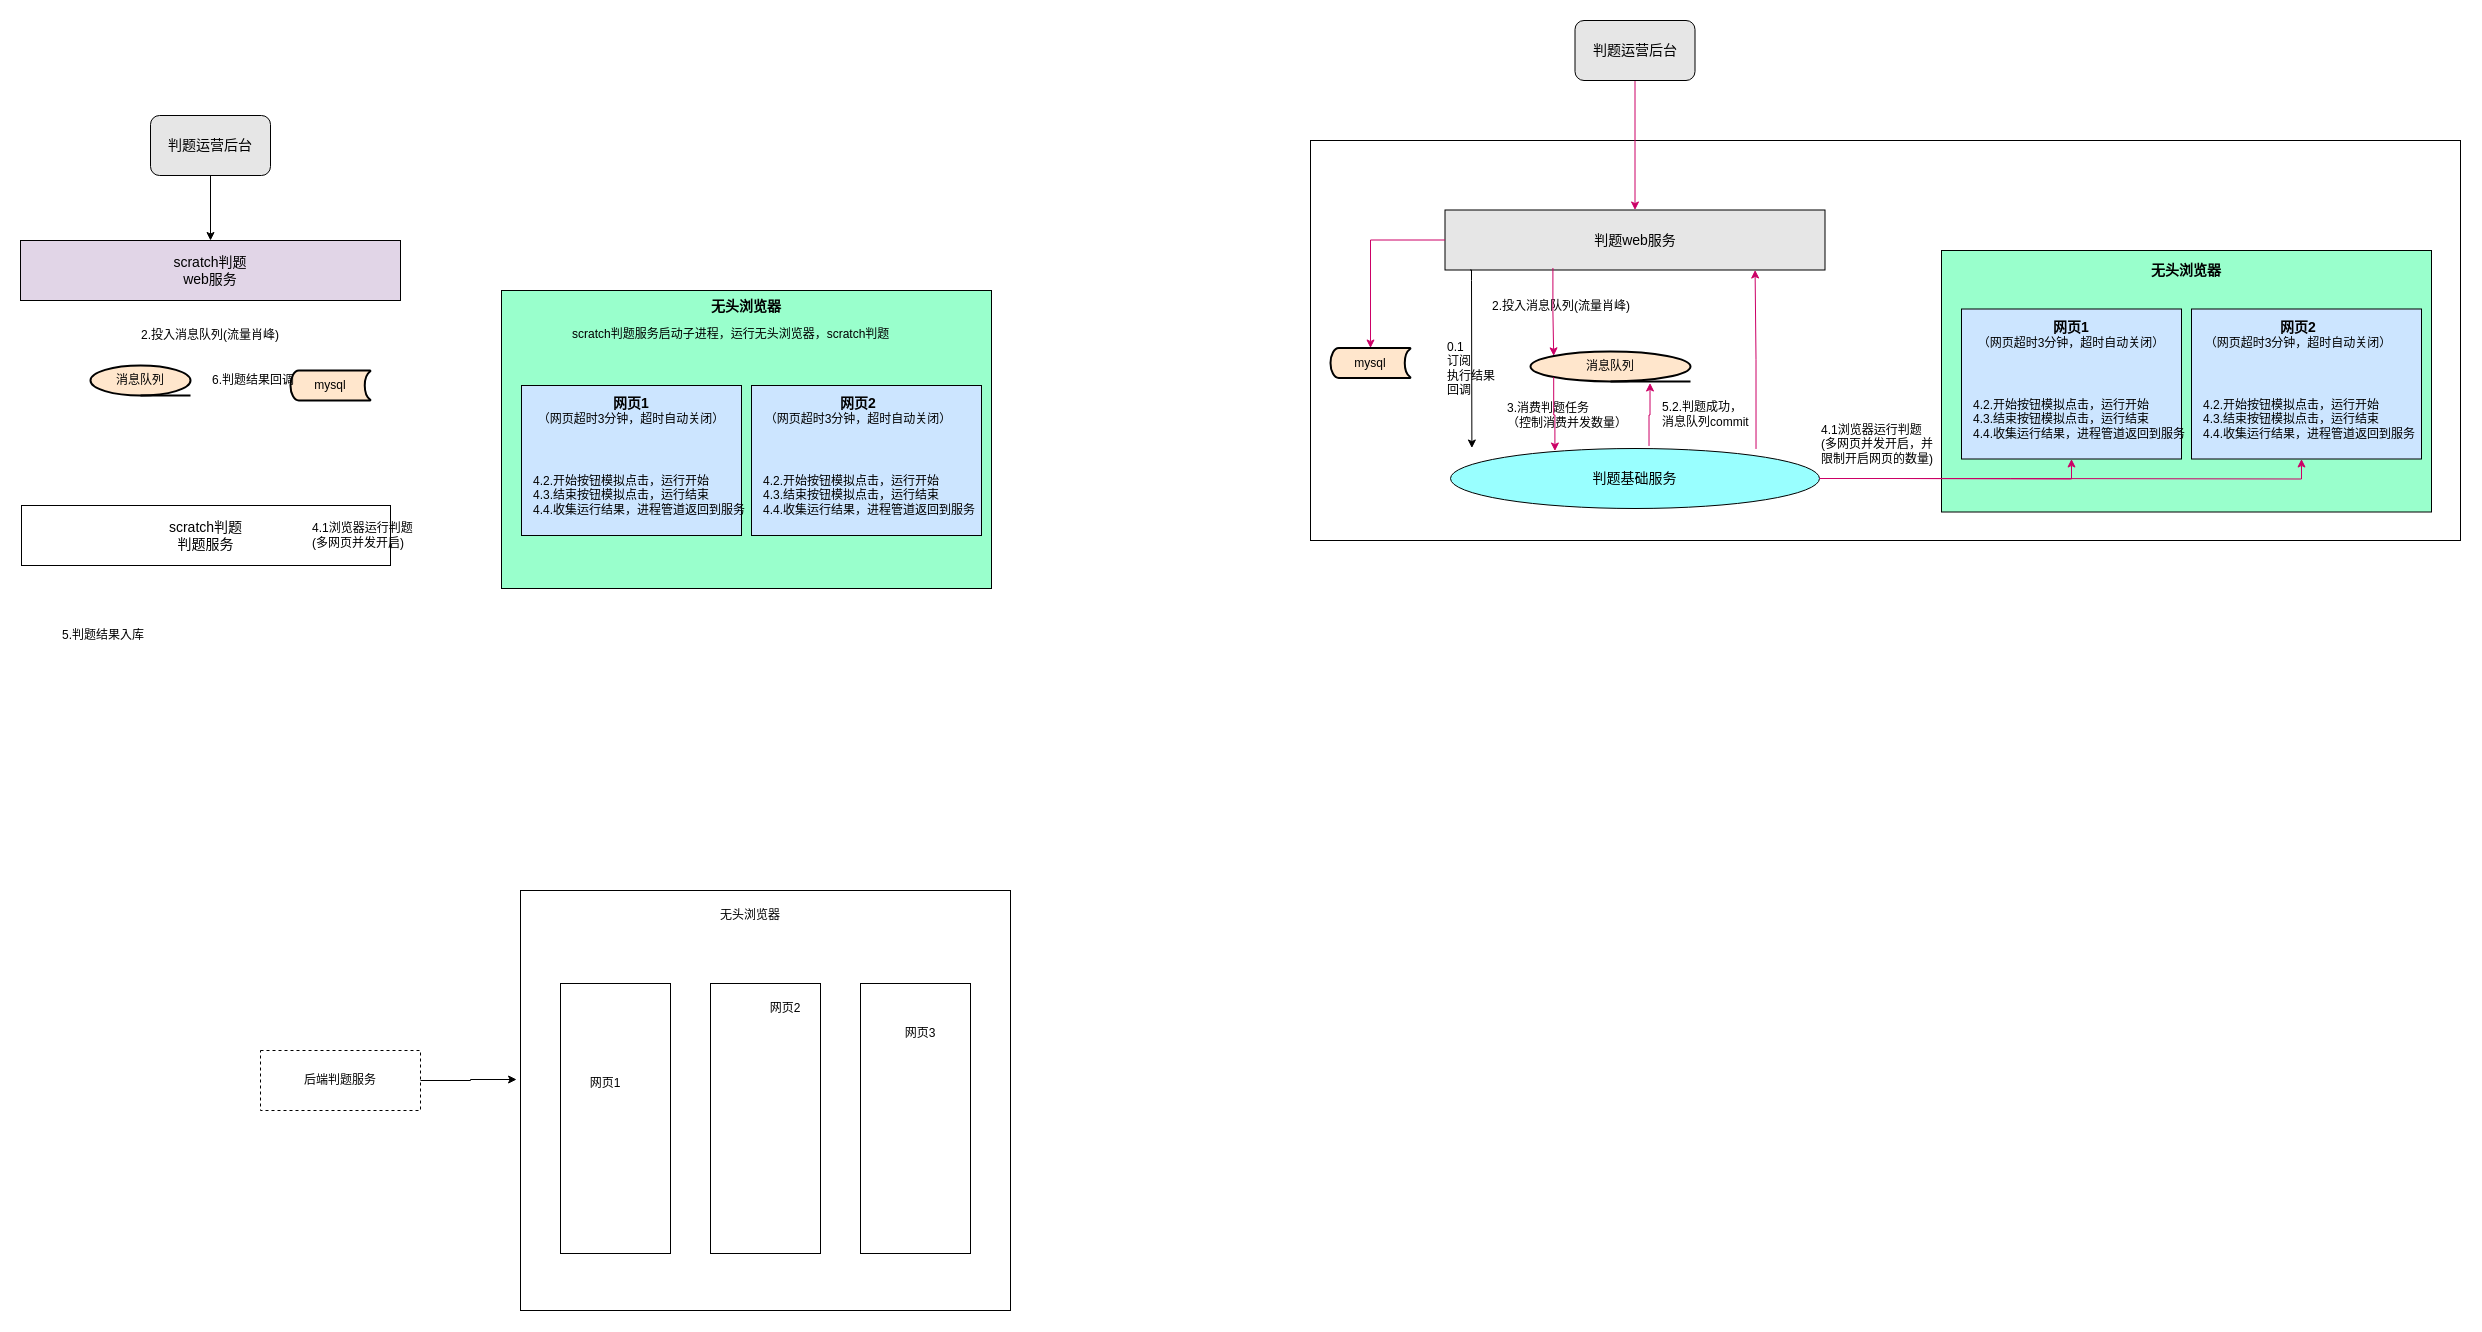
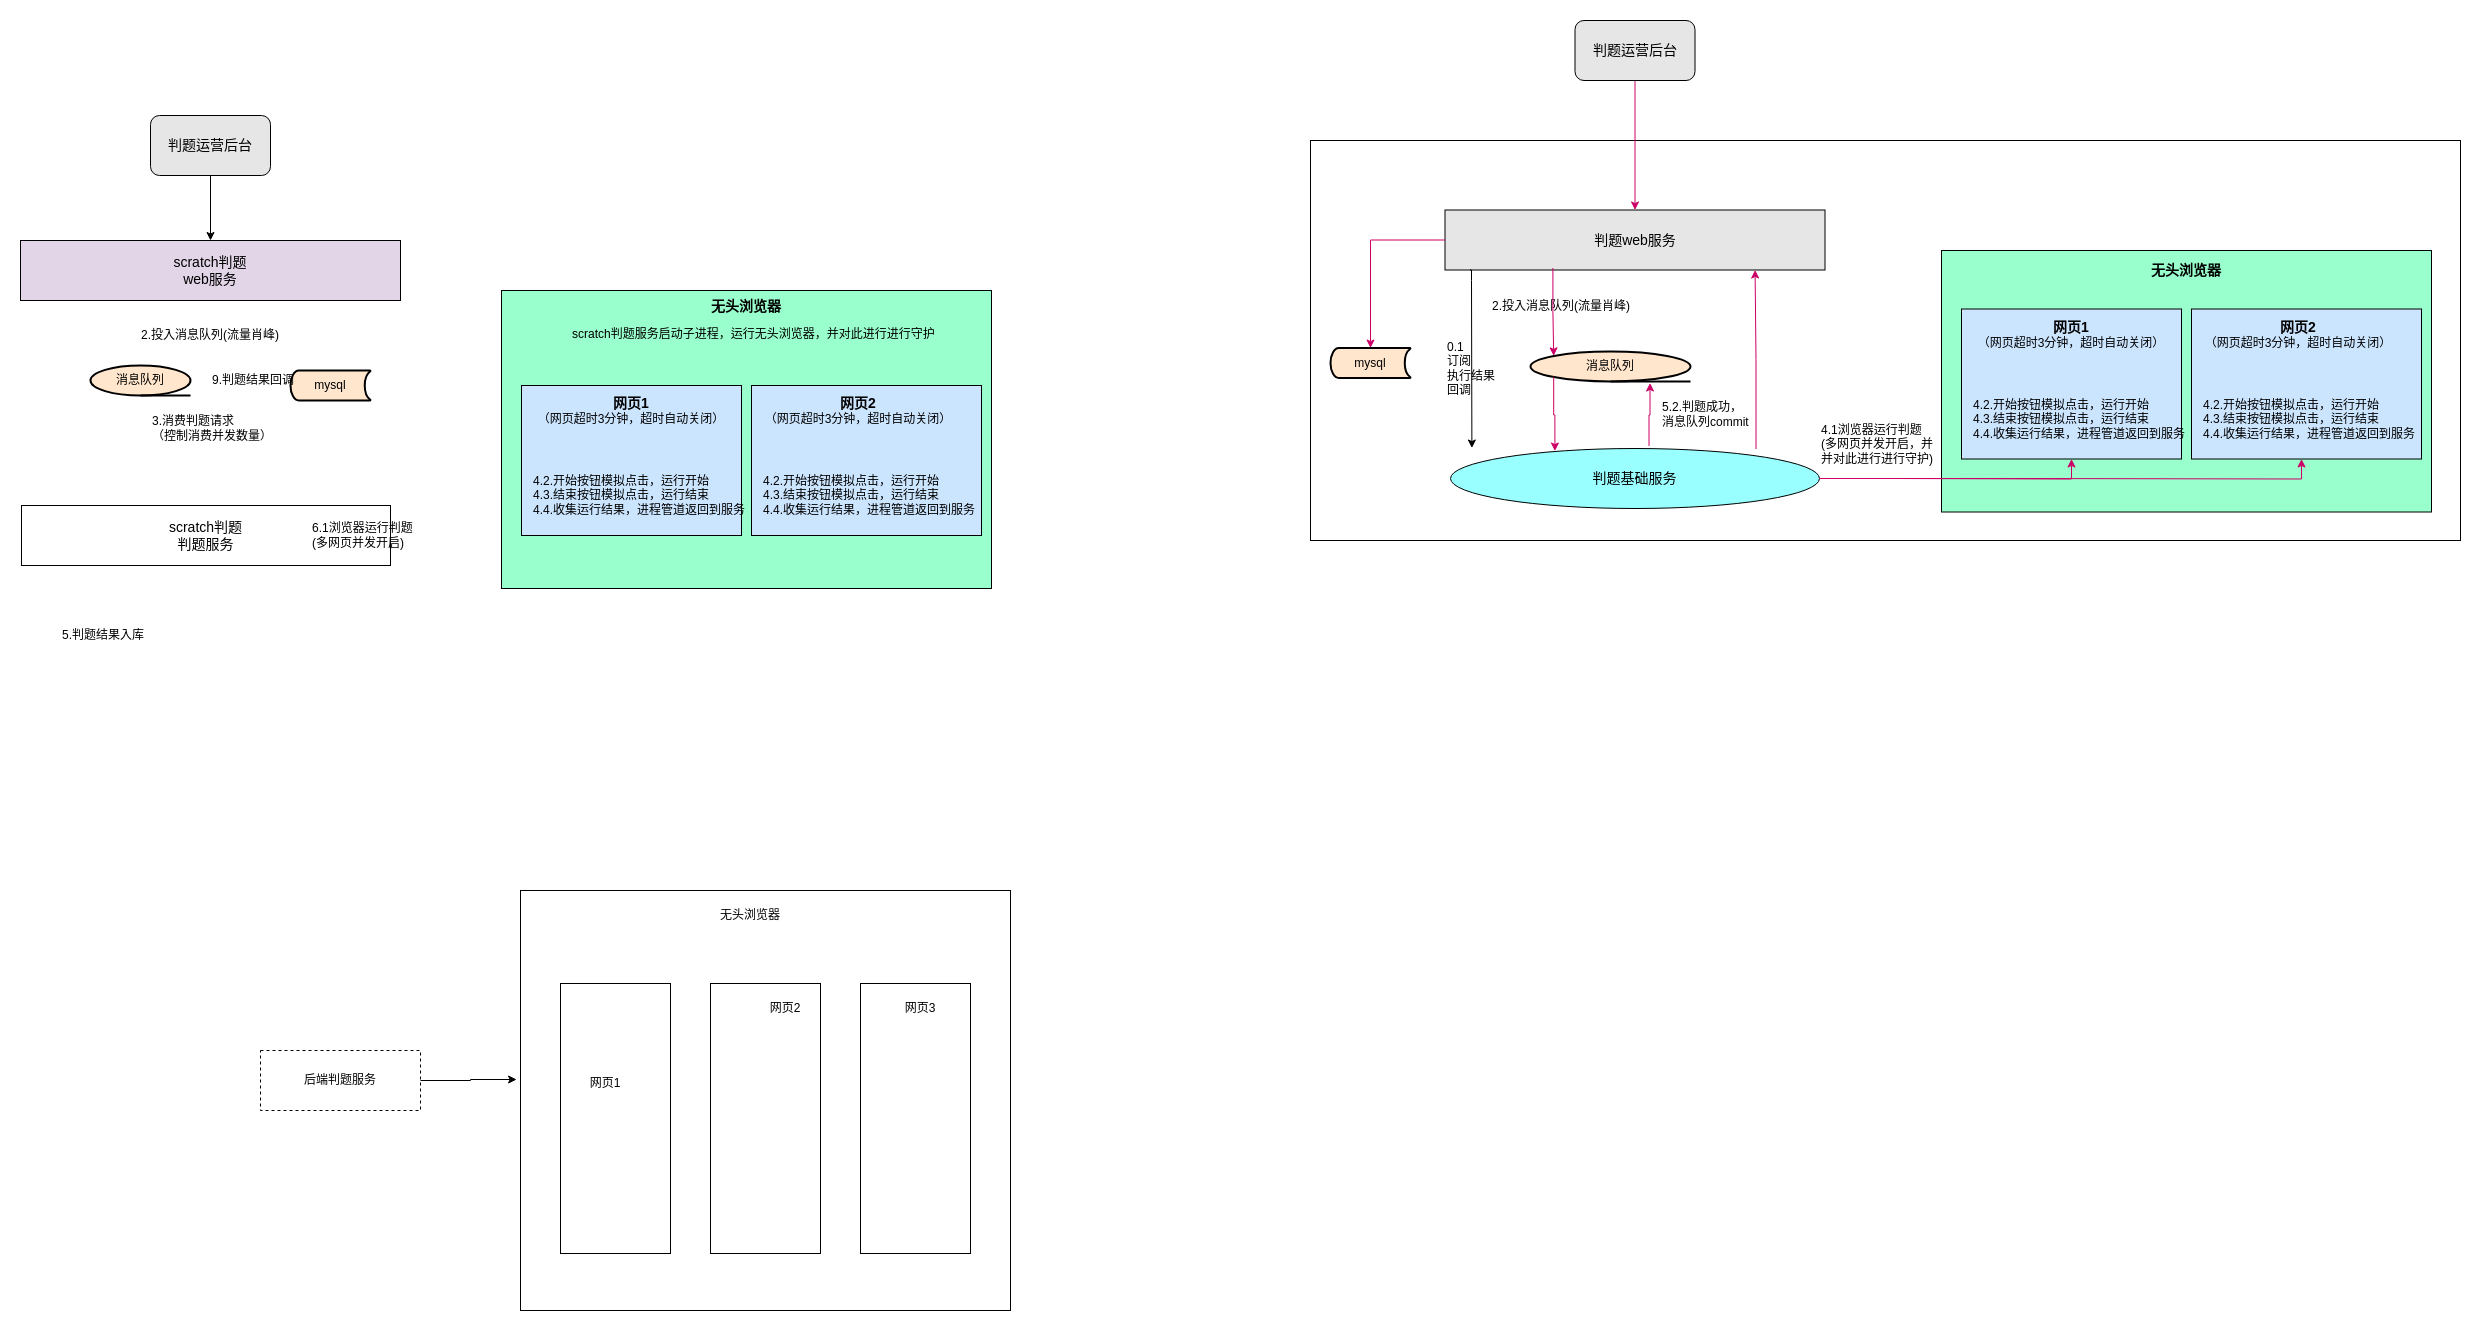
(740, 335) -> (758, 335)
(254, 381) -> (254, 381)
(1575, 416) -> none
none -> (221, 429)
(1879, 445) -> (1879, 445)
(363, 536) -> (363, 536)
(921, 1034) -> (921, 1009)
